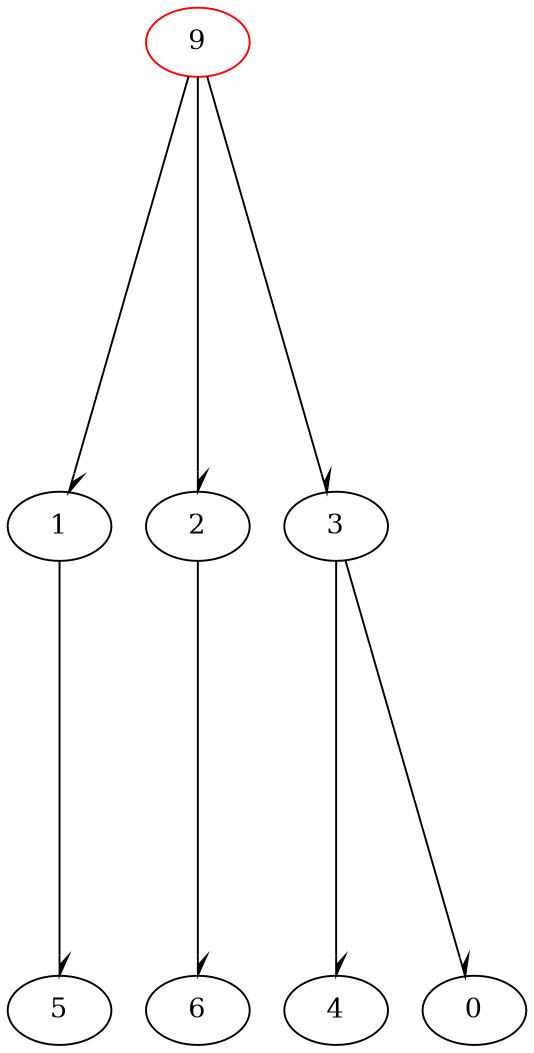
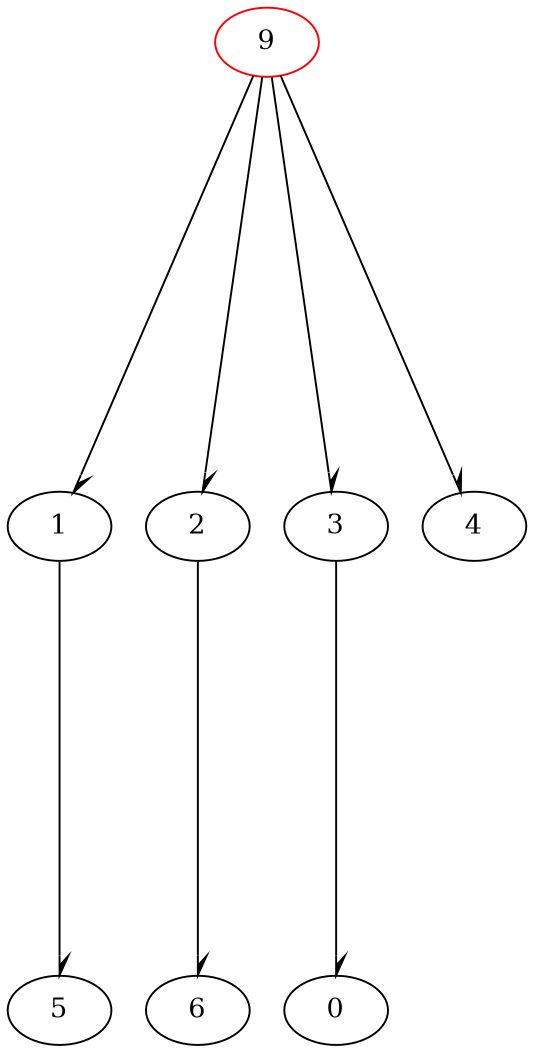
(336, 758) -> (367, 275)
